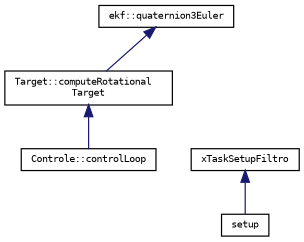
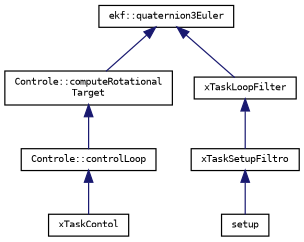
(89, 88) -> (89, 88)
none -> (245, 88)
none -> (89, 225)
